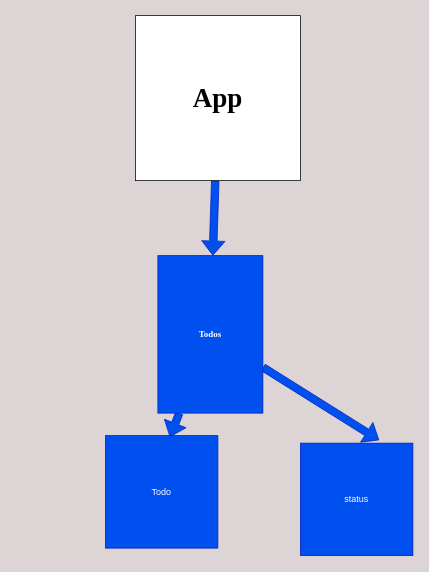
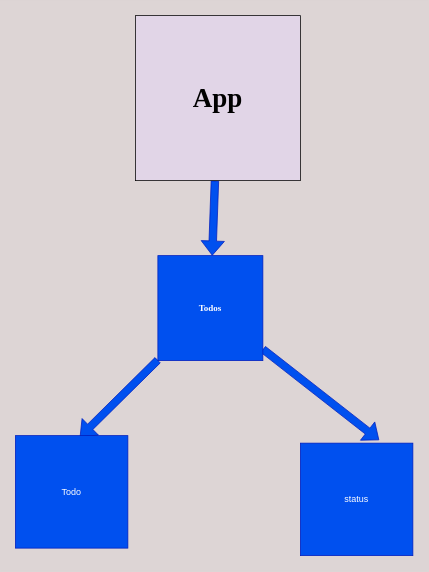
(218, 98) -> (218, 98)
(210, 334) -> (210, 308)
(162, 492) -> (72, 492)
